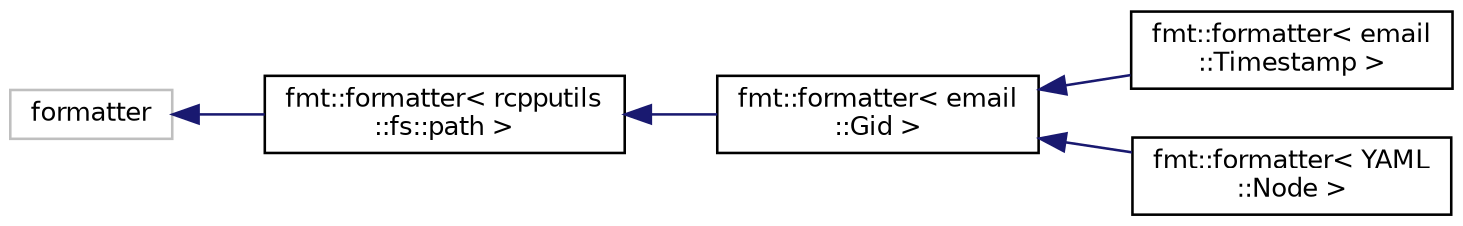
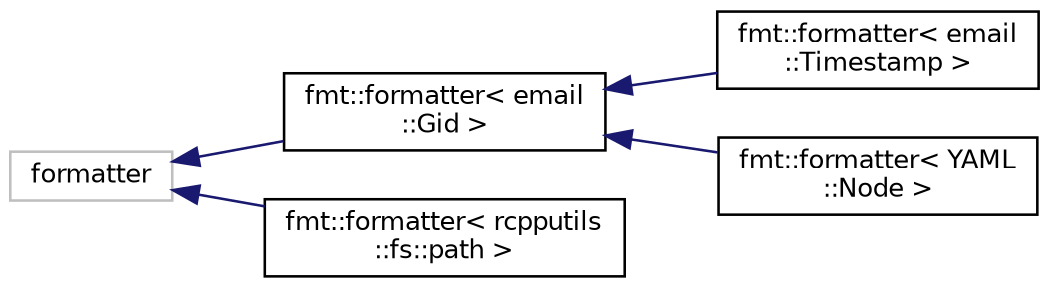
(684, 114) -> (241, 149)
